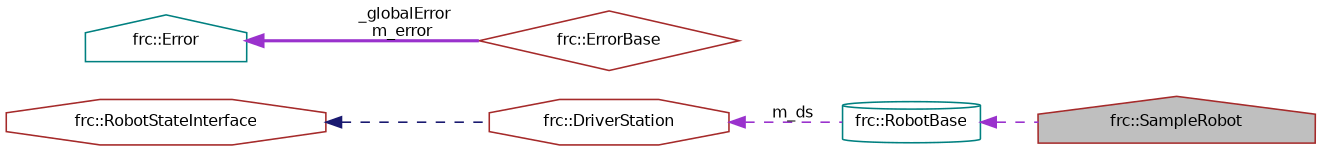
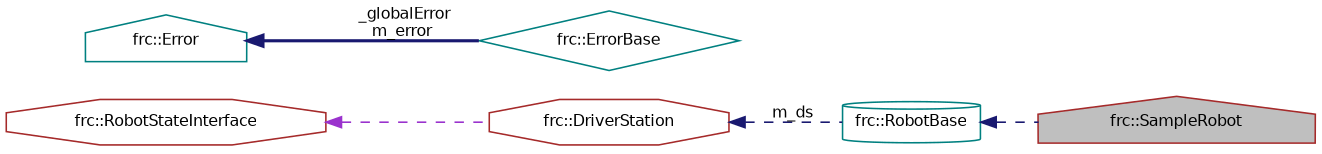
(371, 41) -> (371, 41)
(609, 41) -> (609, 41)
(415, 122) -> (415, 122)
(794, 122) -> (794, 122)
(1018, 122) -> (1018, 122)
